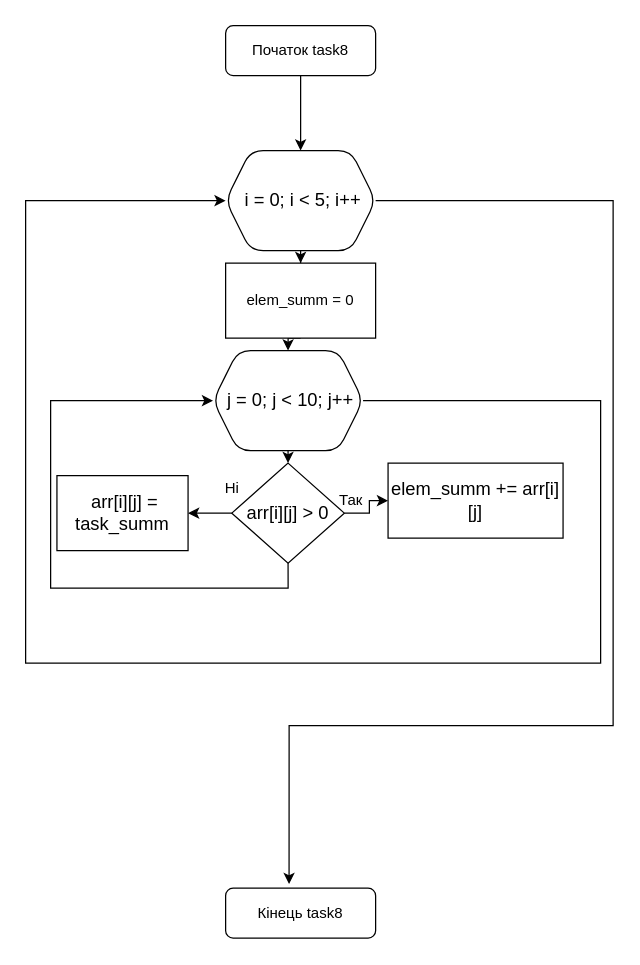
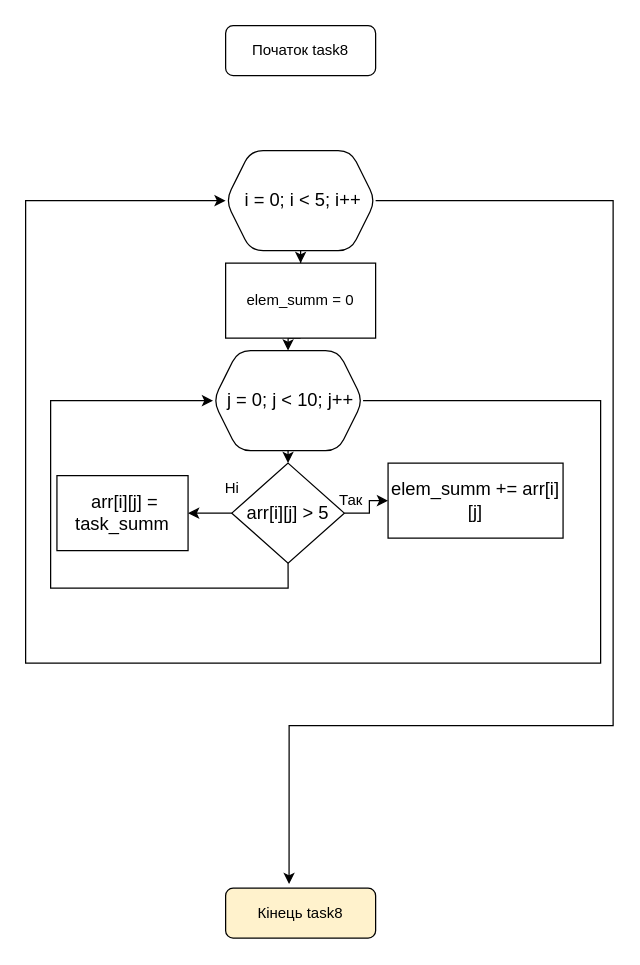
(301, 109) -> none
(288, 513) -> (288, 513)
(301, 913) -> (301, 913)
